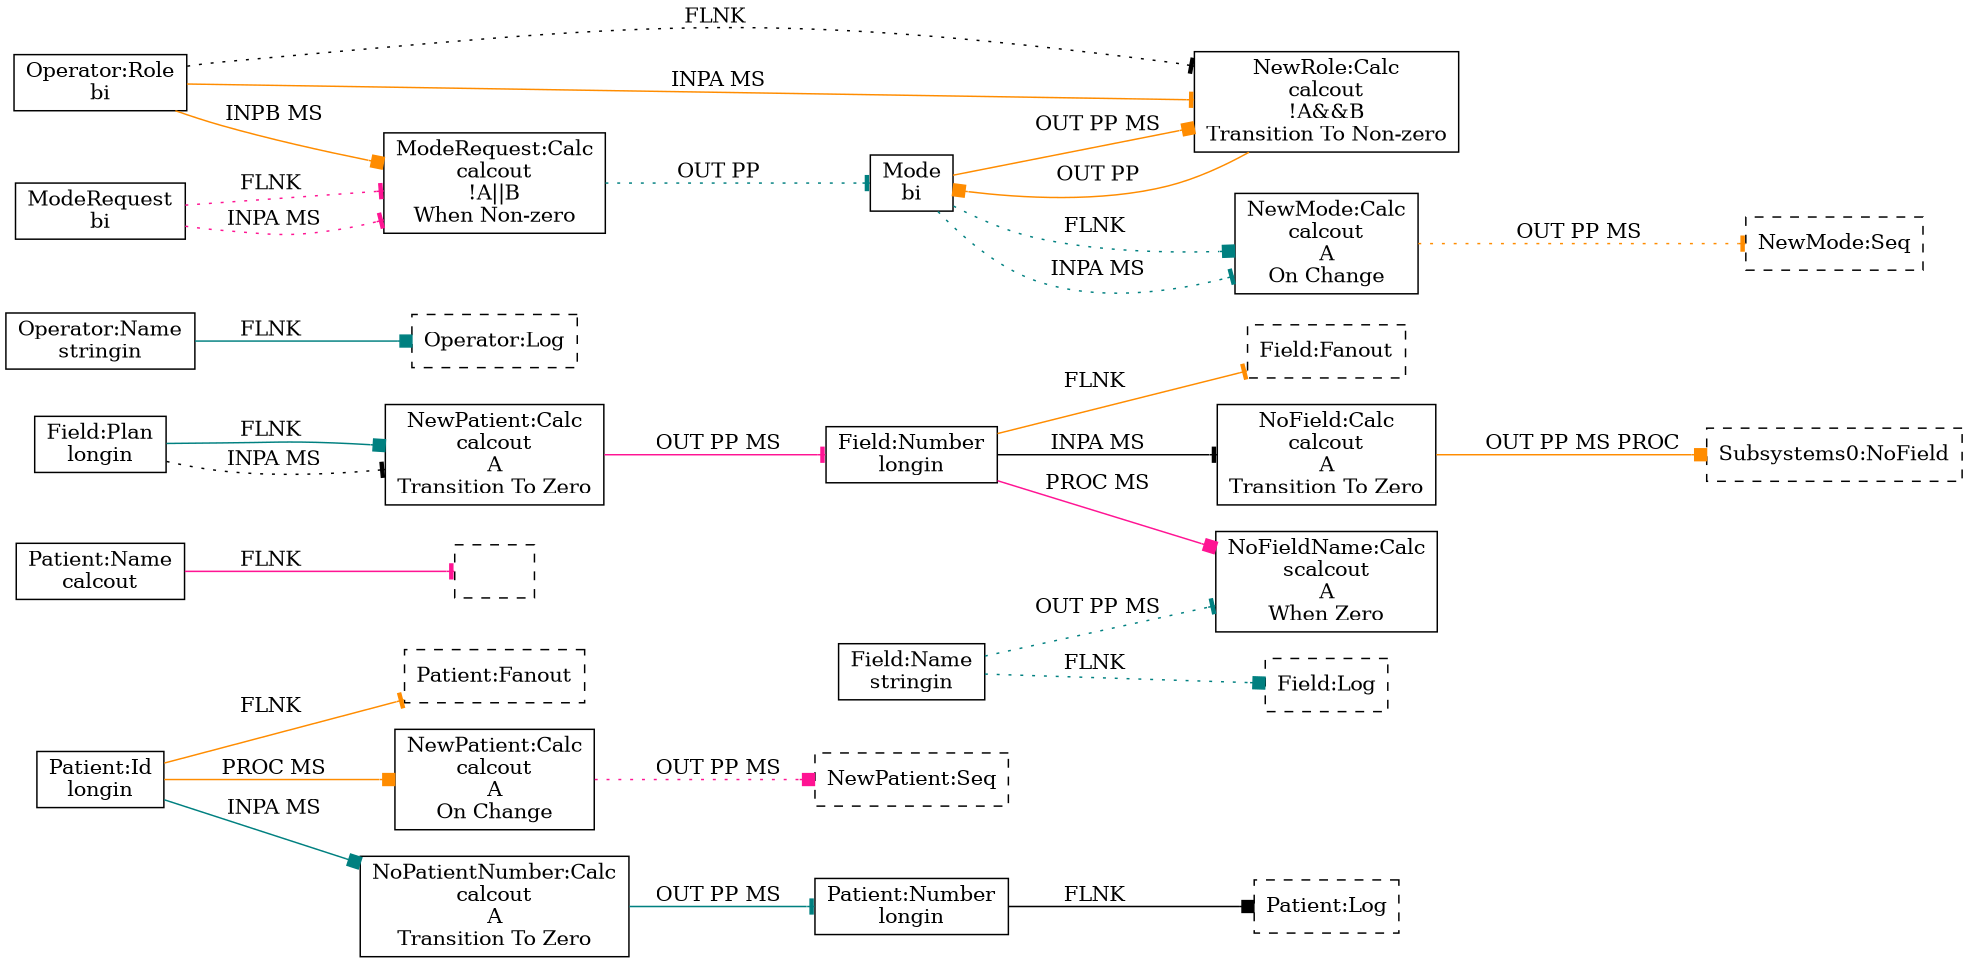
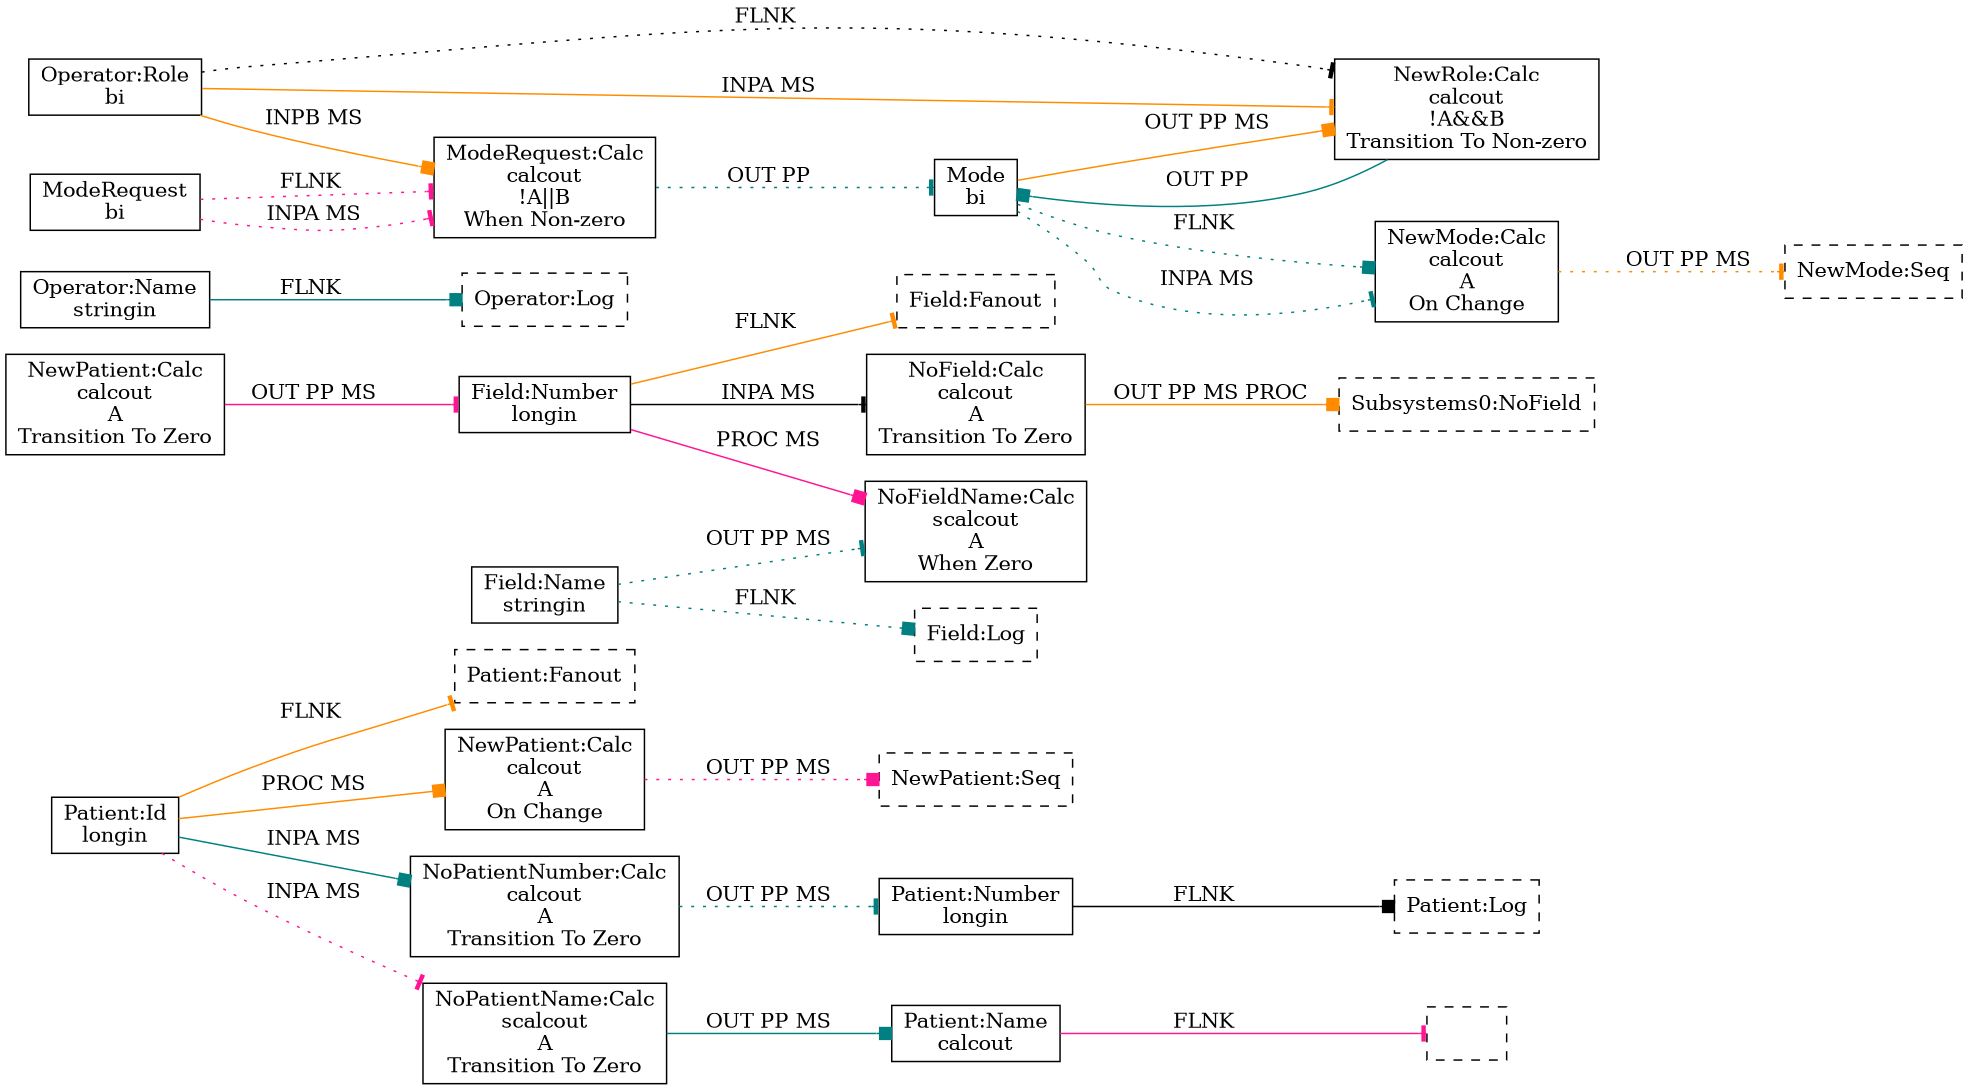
(1112, 195) -> (1213, 205)
(100, 444) -> none
(718, 907) -> (775, 907)
none -> (545, 1033)
